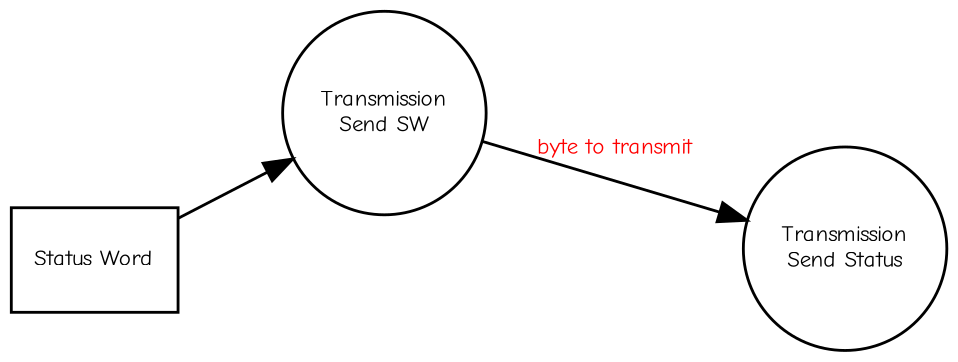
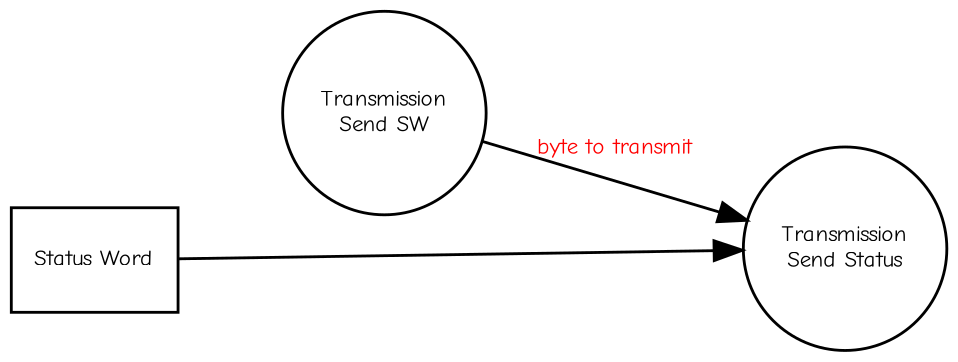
(223, 195) -> (446, 255)
